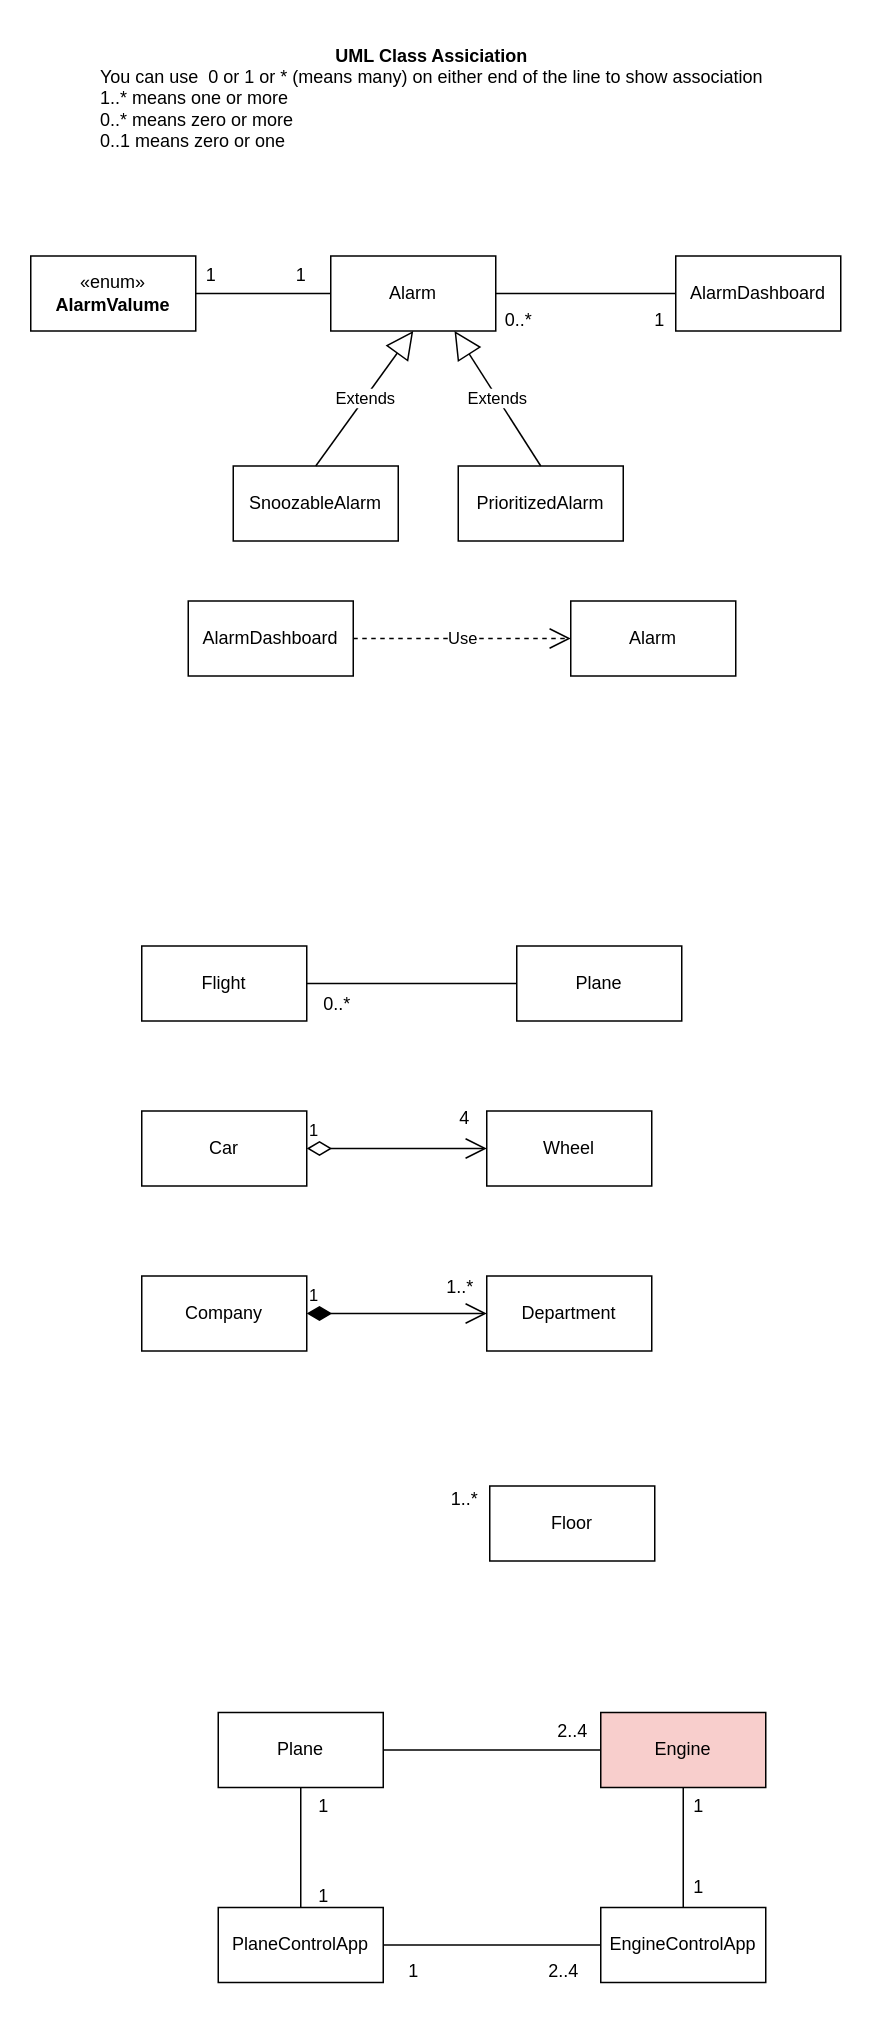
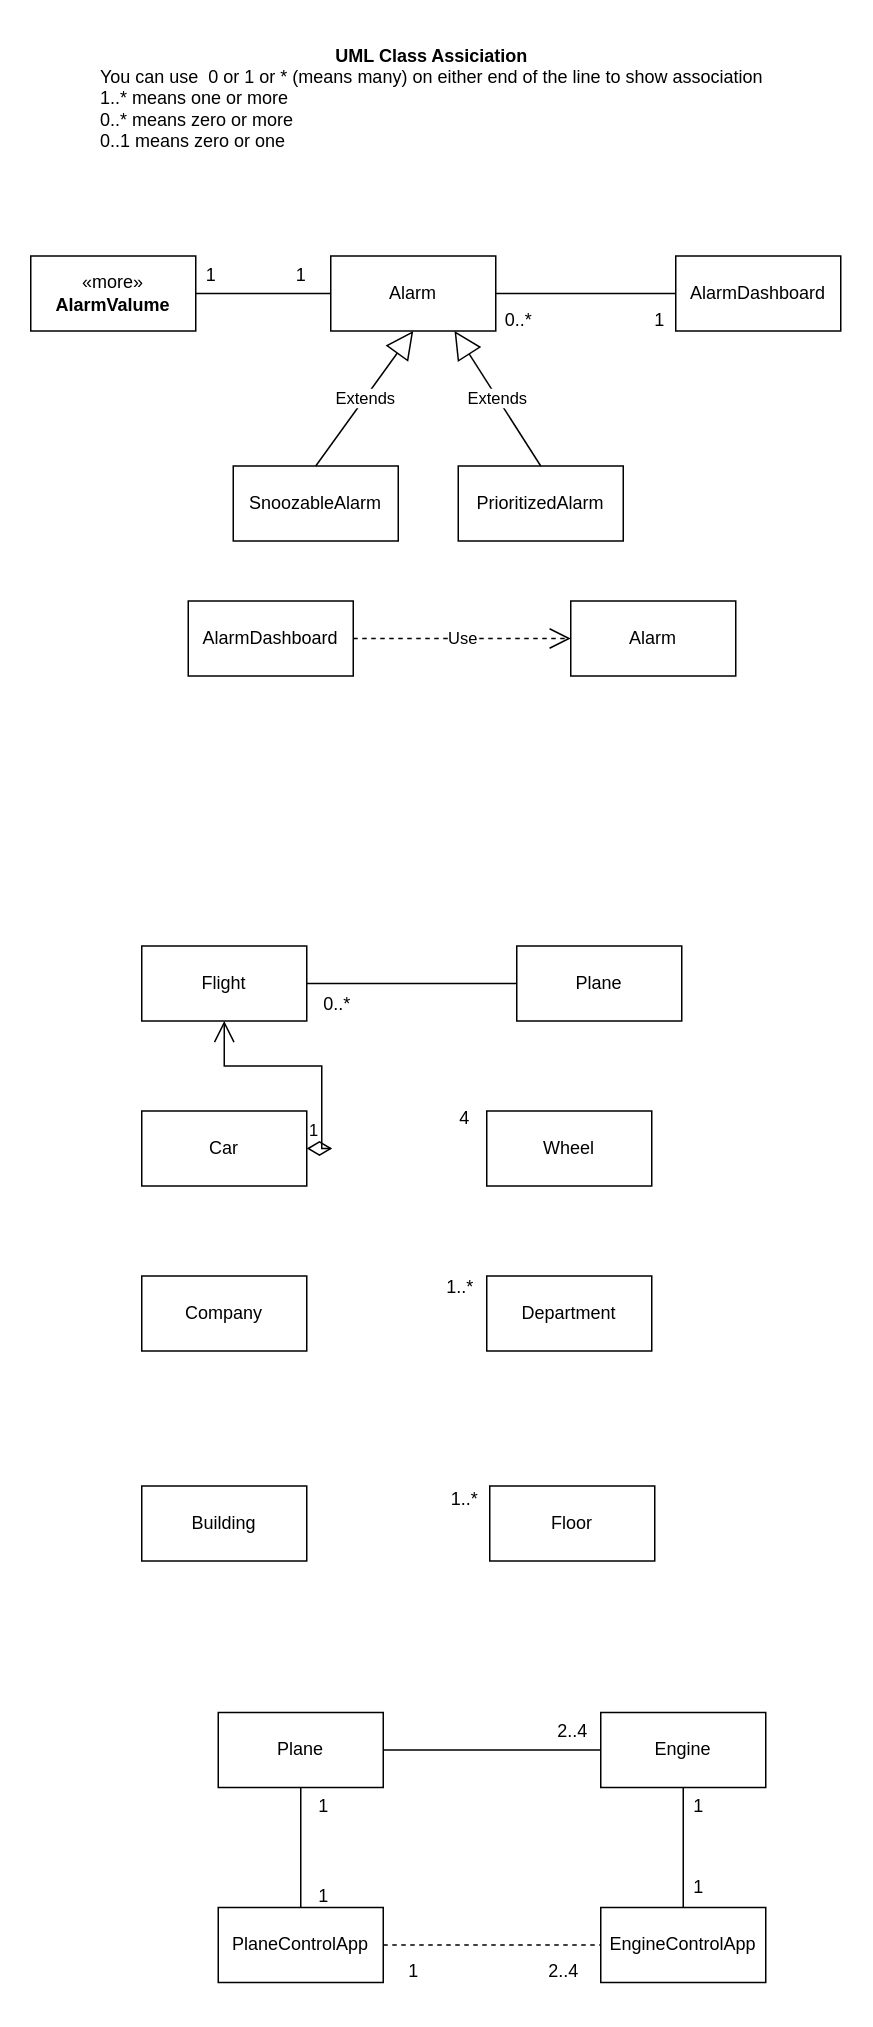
(113, 293) -> (113, 293)
(407, 1148) -> (298, 1066)
(407, 1313) -> none
none -> (224, 1523)
(683, 1750) -> (683, 1750)
(491, 1945) -> (491, 1945)
